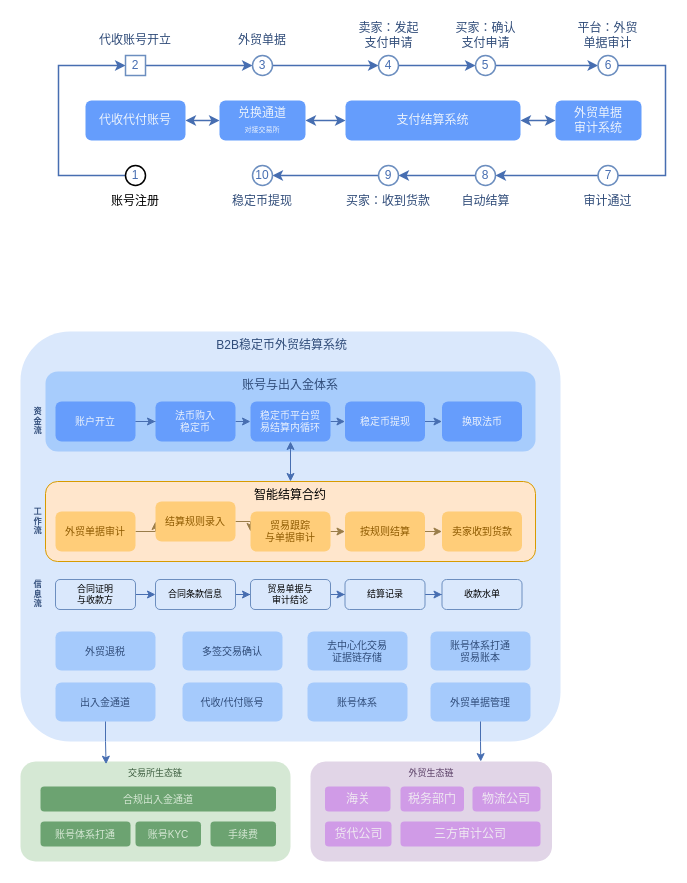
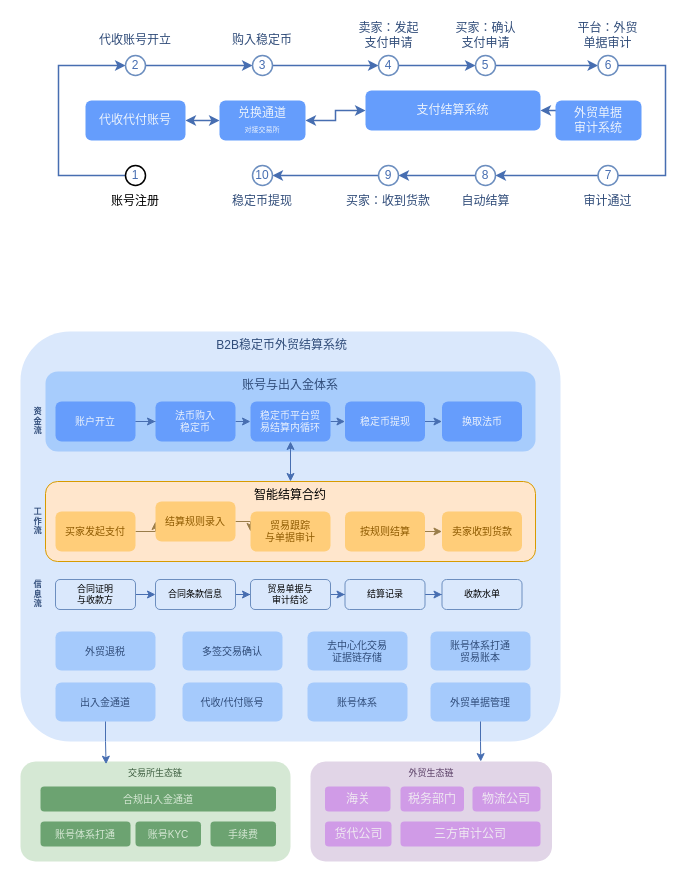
(263, 41) -> (263, 41)
(136, 66) -> (136, 66)
(433, 121) -> (453, 111)
(96, 532) -> (96, 532)
(335, 532) -> none
